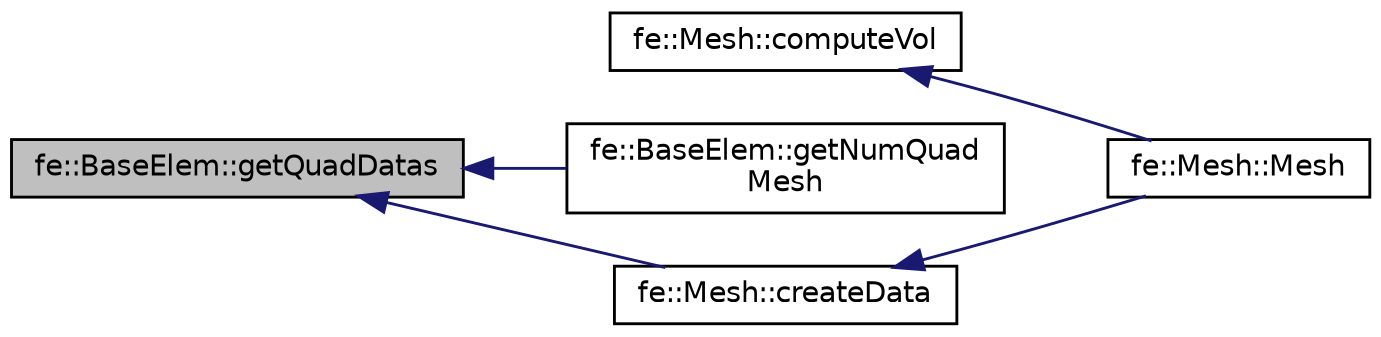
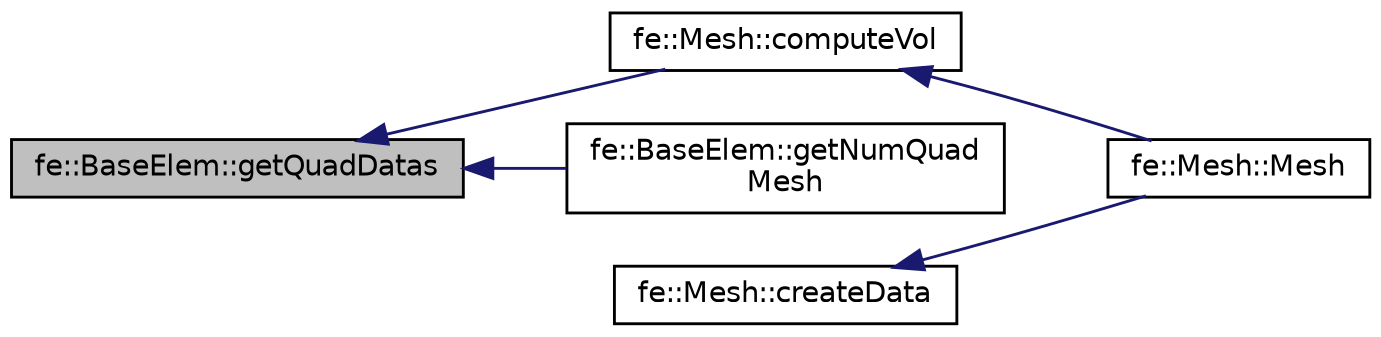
(526, 235) -> (526, 102)
